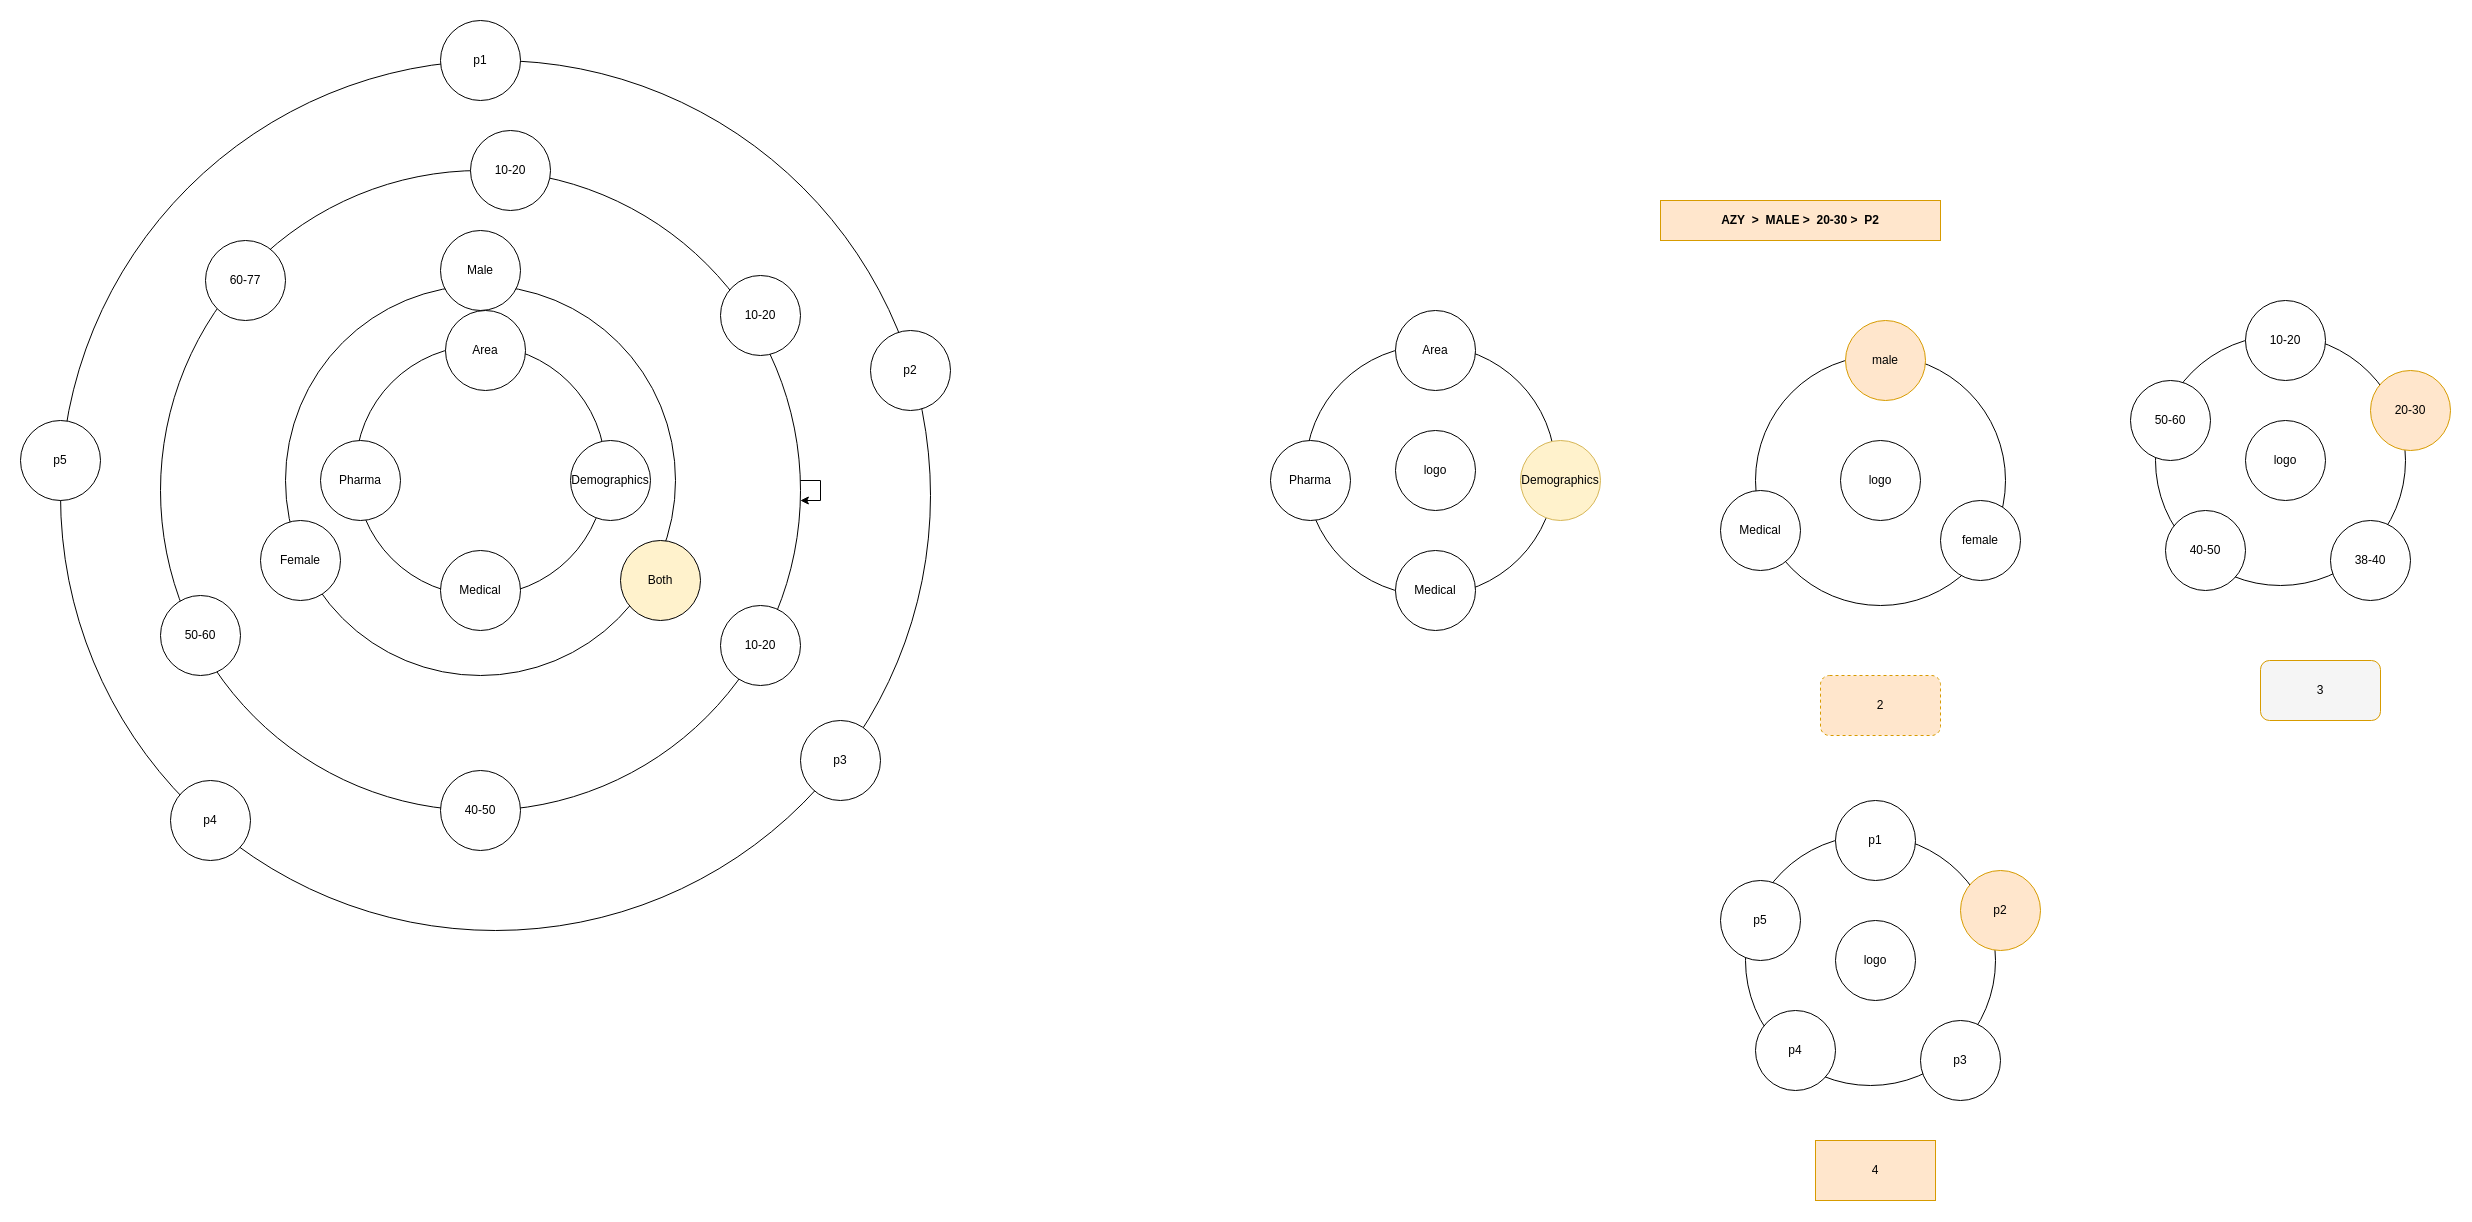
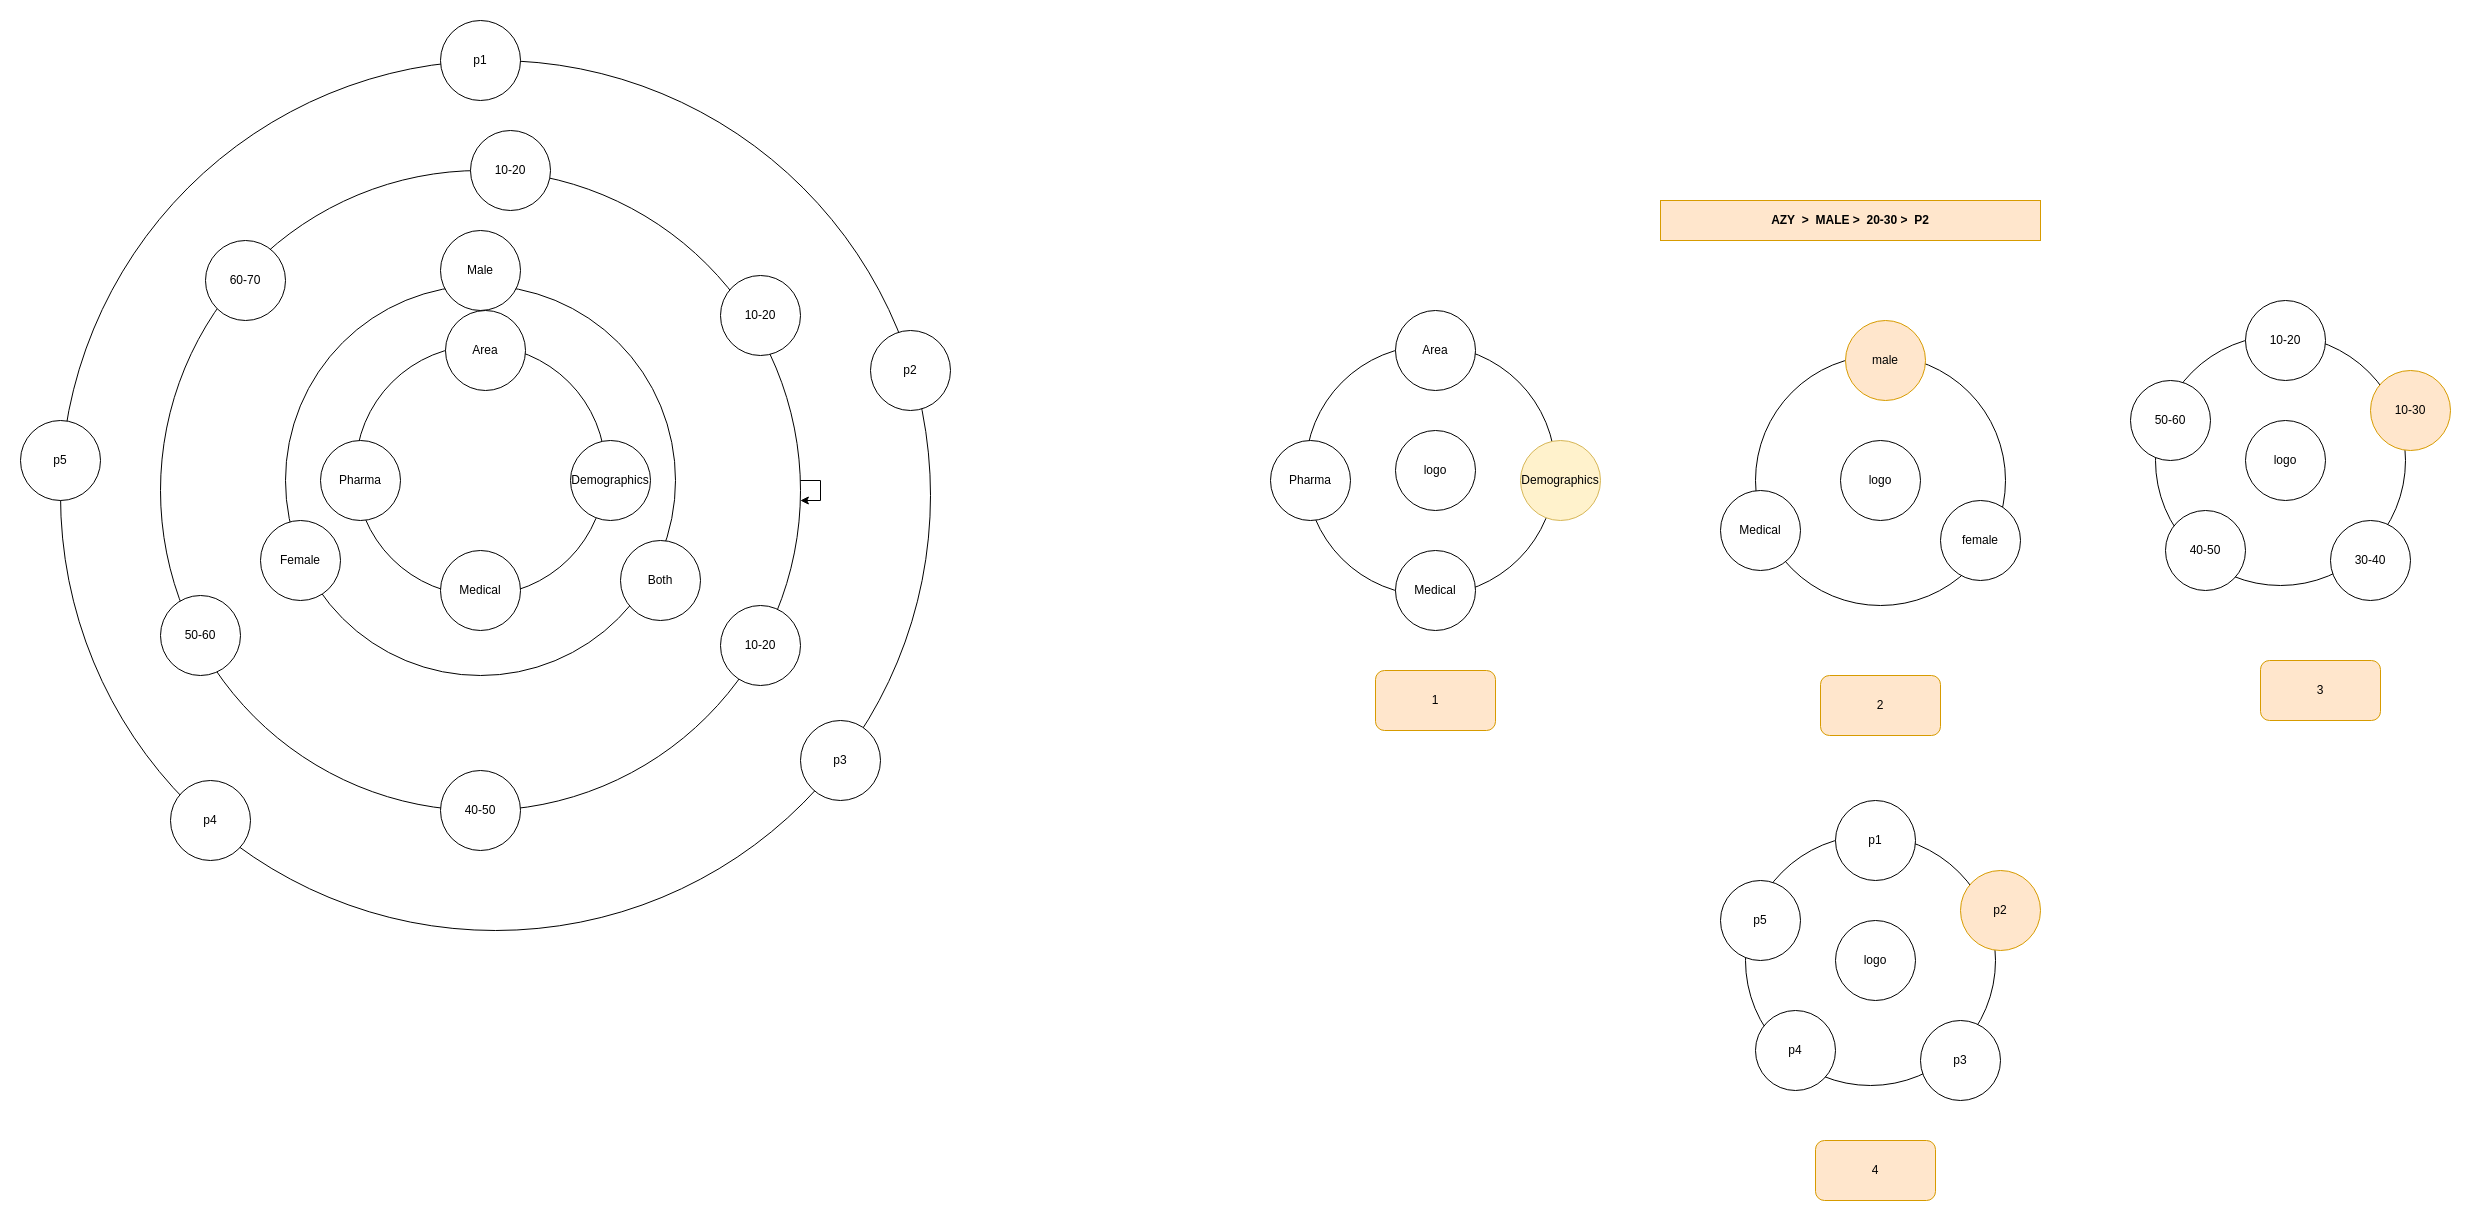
(1801, 221) -> (1851, 221)
(246, 281) -> (246, 281)
(2411, 411) -> (2411, 411)
(2371, 561) -> (2371, 561)
(661, 581) -> (661, 581)
(2321, 691) -> (2321, 691)
none -> (1436, 701)
(1881, 706) -> (1881, 706)
(1876, 1171) -> (1876, 1171)
